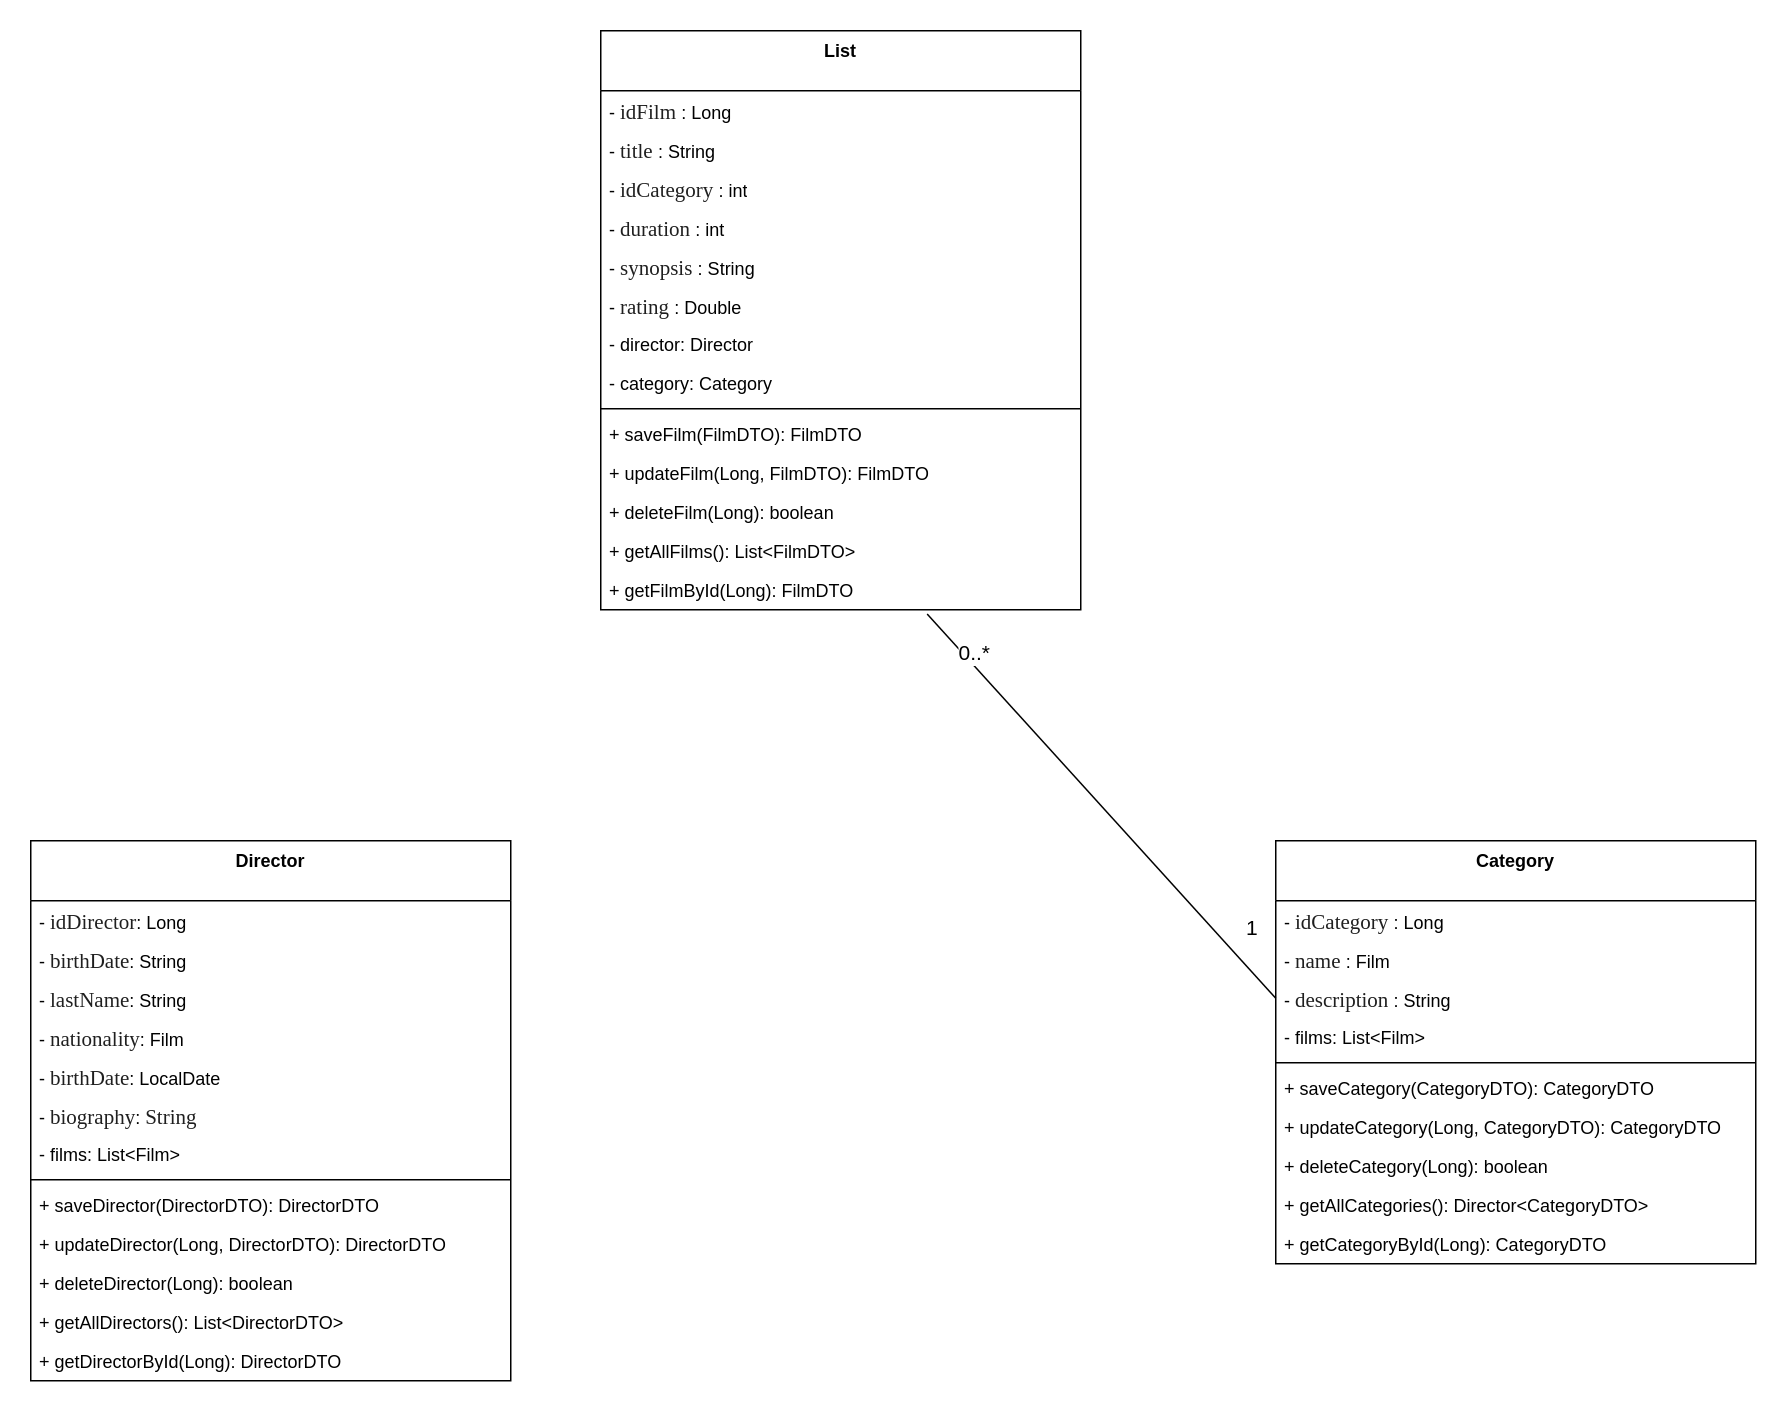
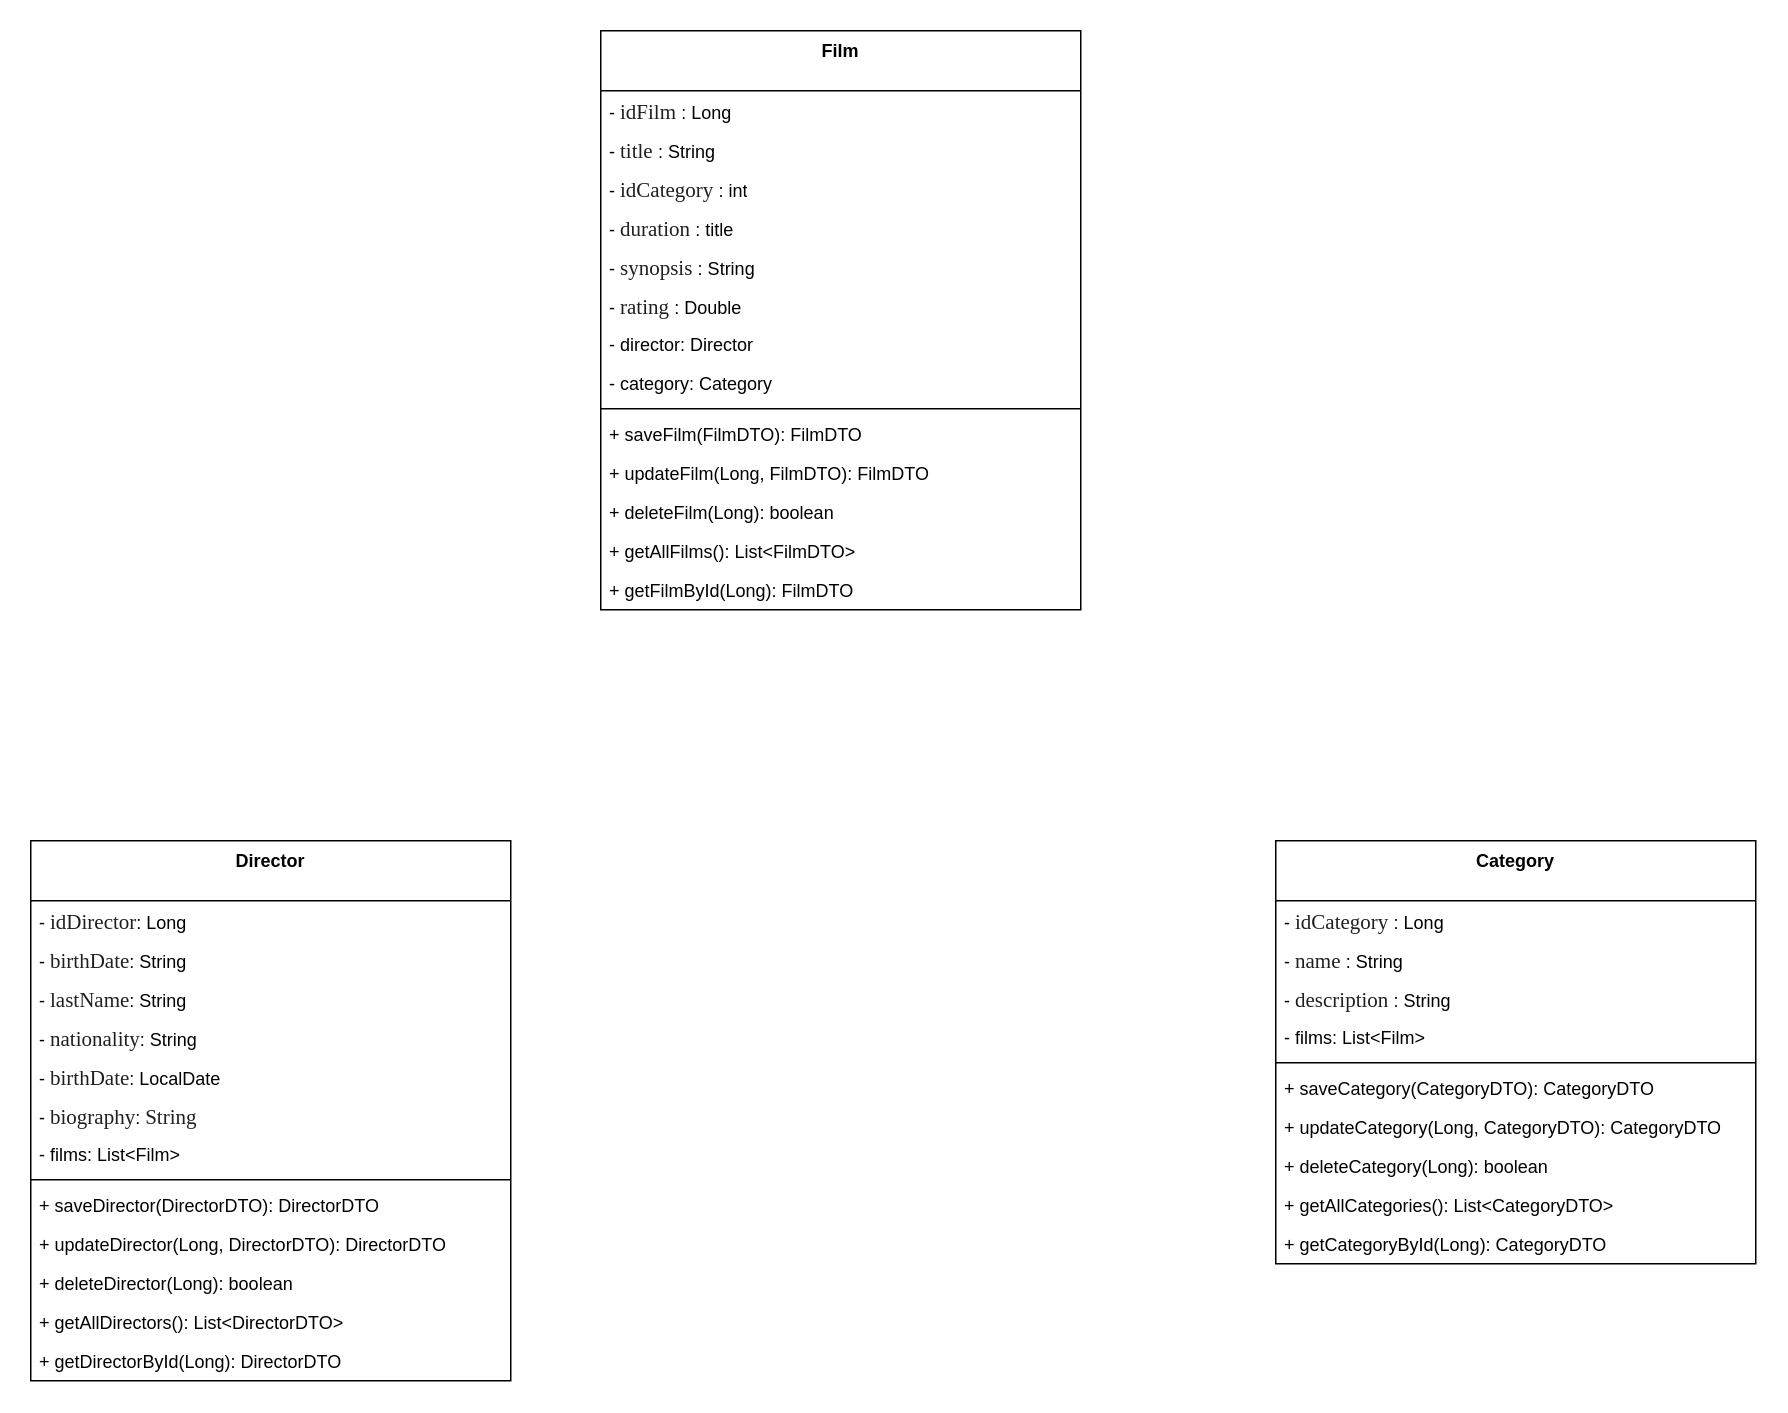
(841, 52) -> (841, 52)
(681, 229) -> (689, 229)
(1100, 805) -> none
(1341, 961) -> (1353, 961)
(119, 1039) -> (132, 1039)
(1485, 1207) -> (1465, 1207)
